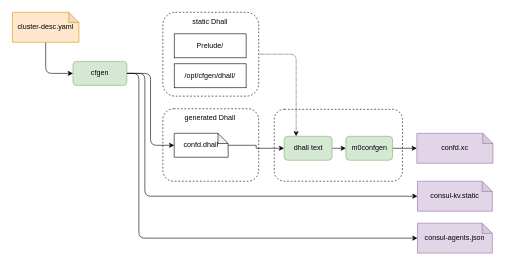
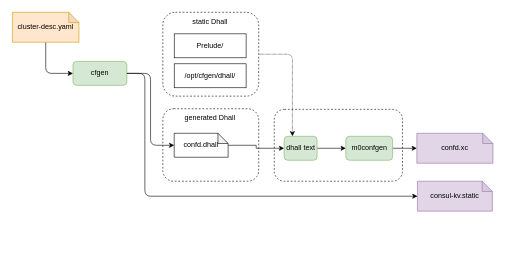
(308, 149) -> (301, 149)
(140, 236) -> none
(455, 239) -> none
